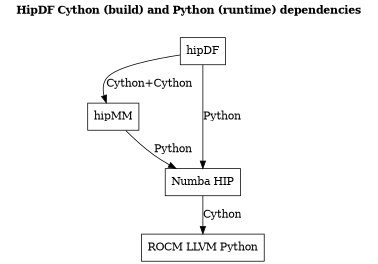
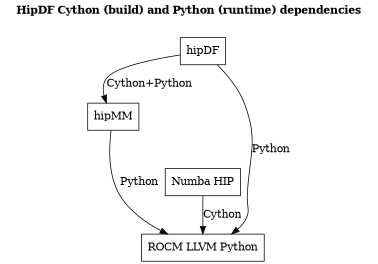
(149, 84) -> (149, 84)
(203, 113) -> (252, 144)
(146, 149) -> (117, 190)
